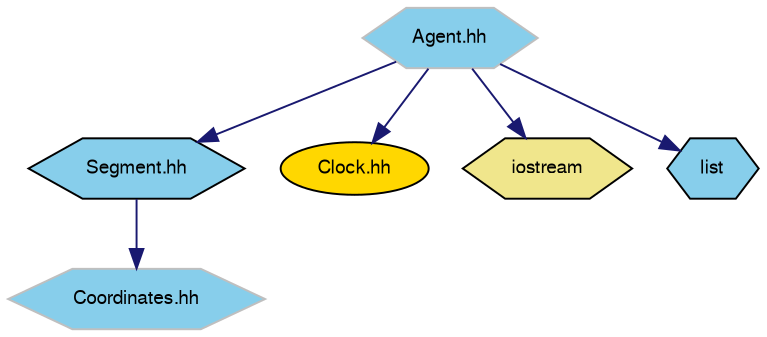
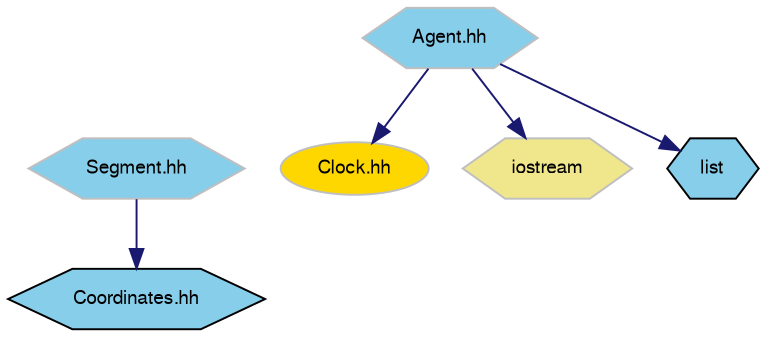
(306, 98) -> none
(137, 169) -> (137, 169)
(355, 169) -> (355, 169)
(547, 169) -> (547, 169)
(137, 299) -> (137, 299)
